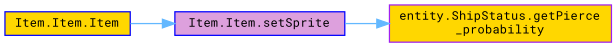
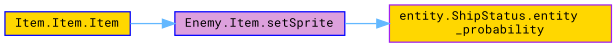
(260, 24) -> (260, 24)
(500, 24) -> (500, 24)
